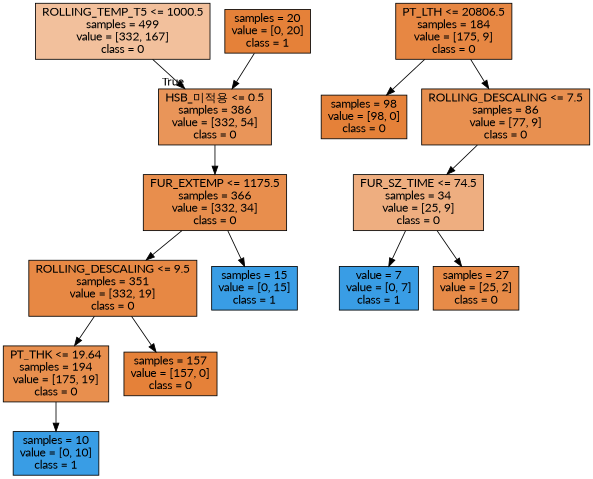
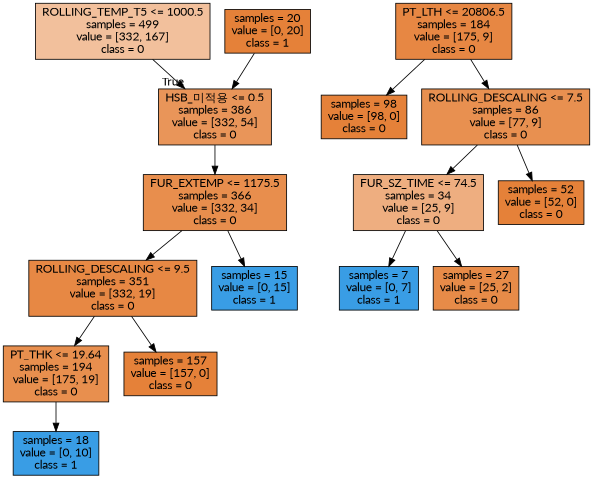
none -> (541, 203)
(379, 288) -> (379, 288)
(56, 453) -> (56, 453)
